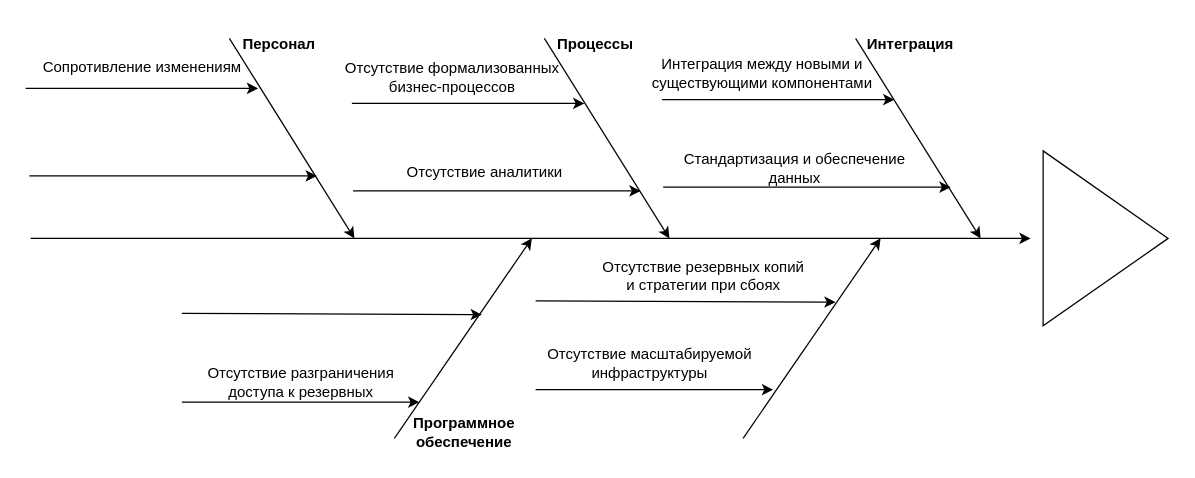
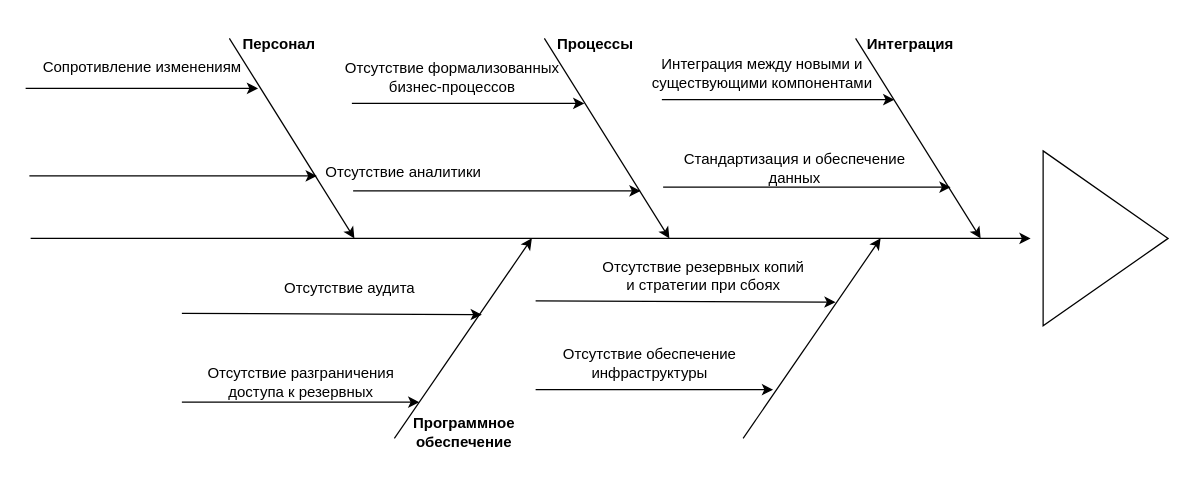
(484, 172) -> (403, 172)
none -> (349, 288)
(650, 363) -> (650, 363)
